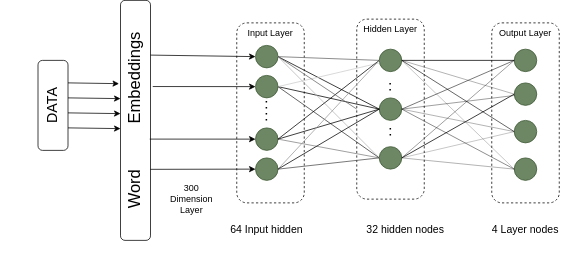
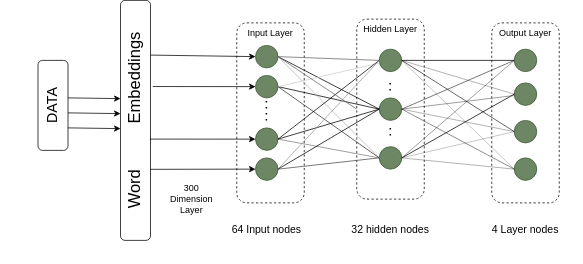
(99, 83) -> none
(267, 229) -> (267, 229)
(405, 229) -> (390, 229)
